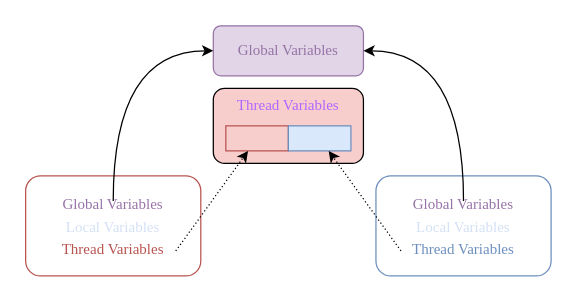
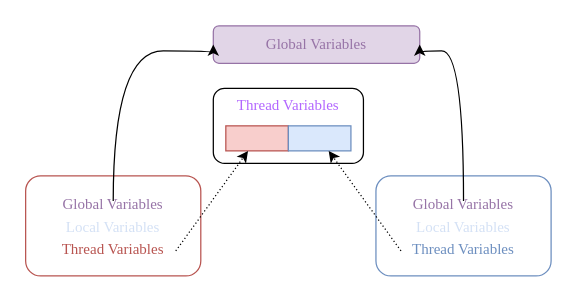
(288, 51) -> (316, 44)
(288, 106) -> (288, 106)
